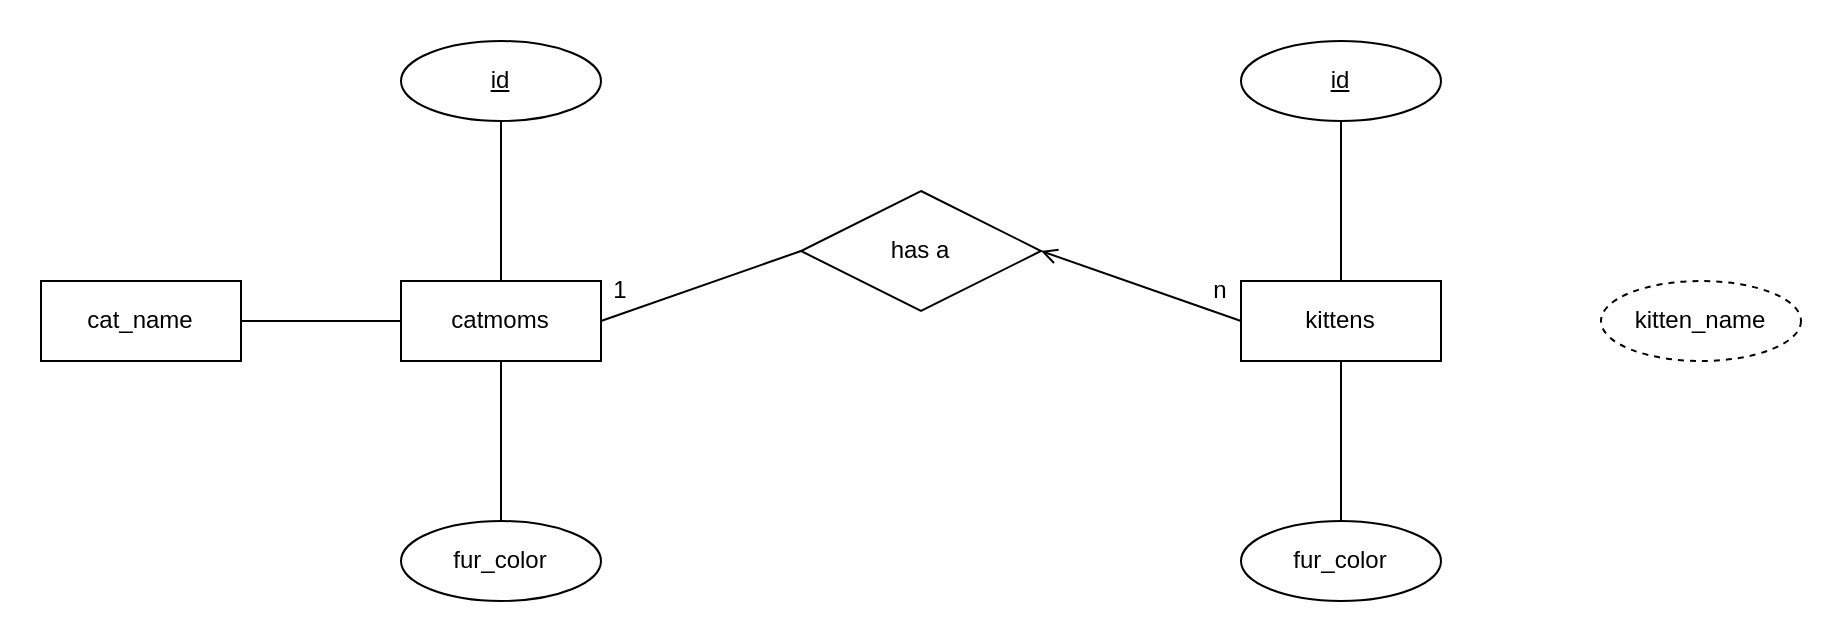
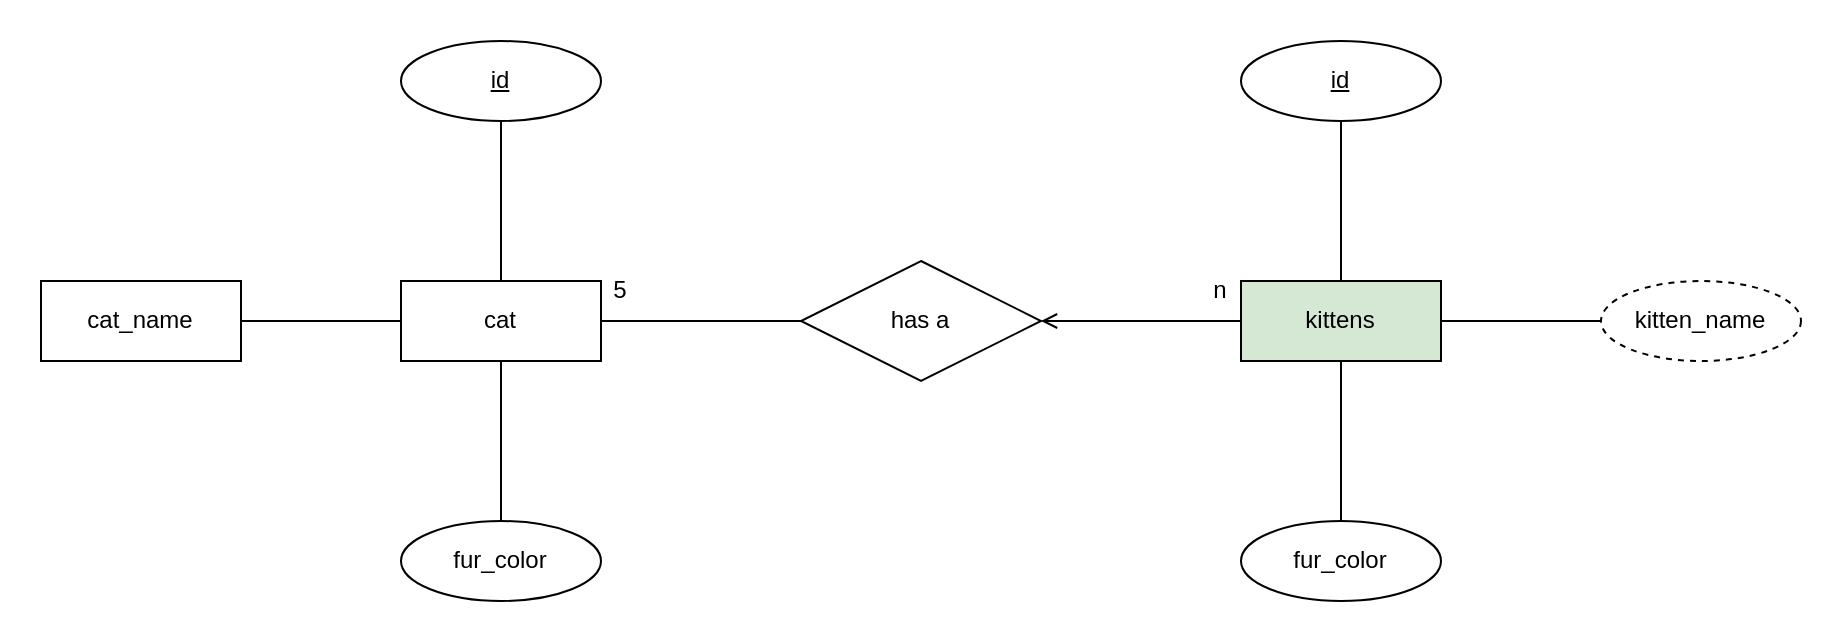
(921, 251) -> (921, 321)
(621, 291) -> (621, 291)
(501, 321) -> (501, 321)
(1341, 321) -> (1341, 321)
none -> (1521, 321)
